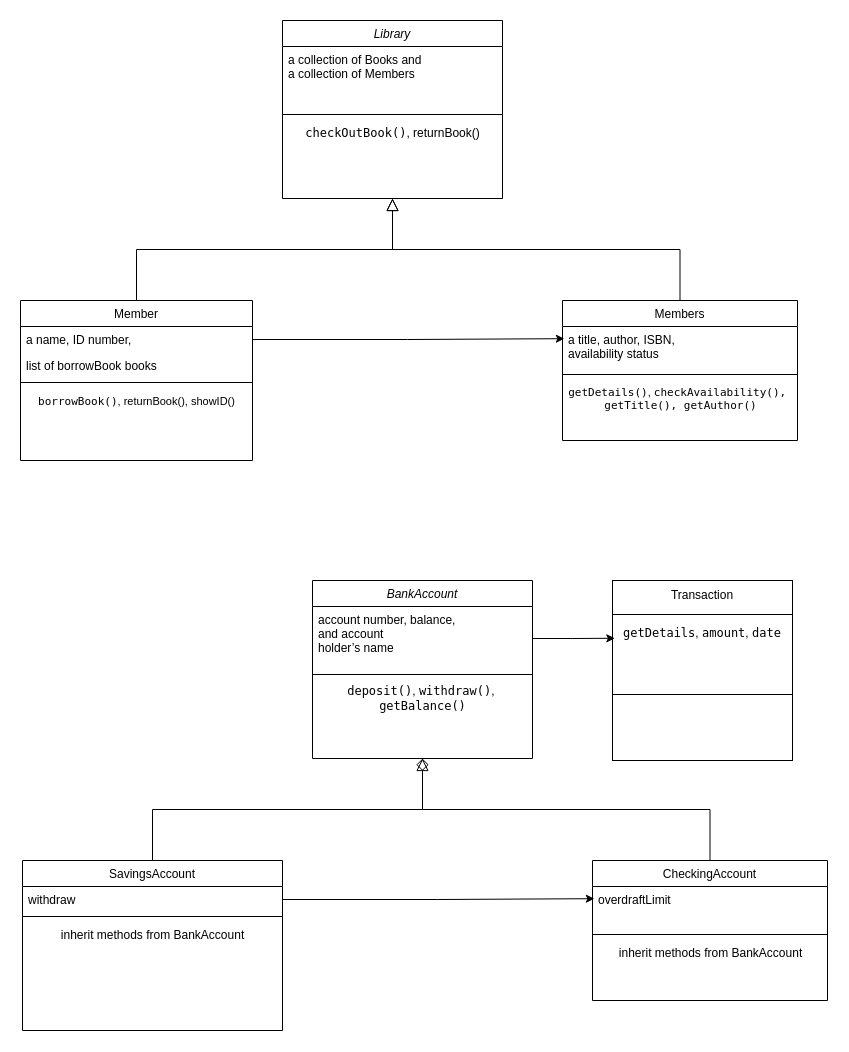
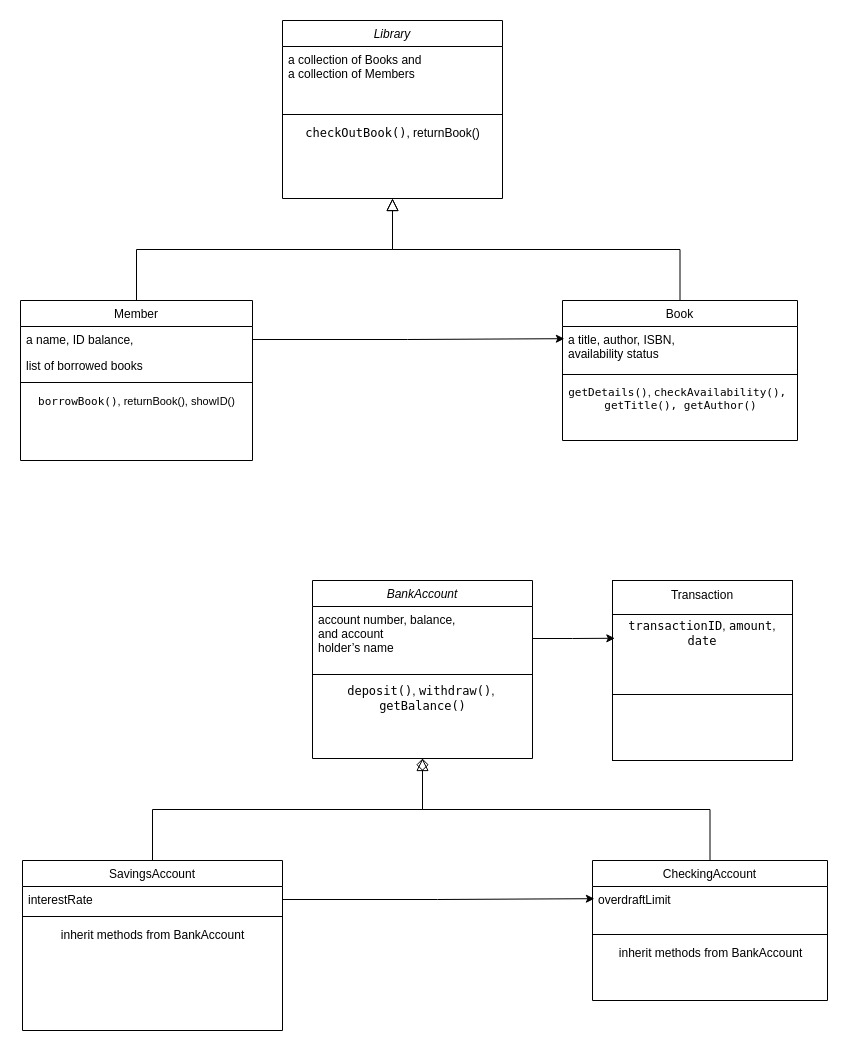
(680, 314) -> (680, 314)
(79, 340) -> (80, 340)
(99, 366) -> (92, 366)
(703, 634) -> (703, 634)
(53, 900) -> (67, 900)
